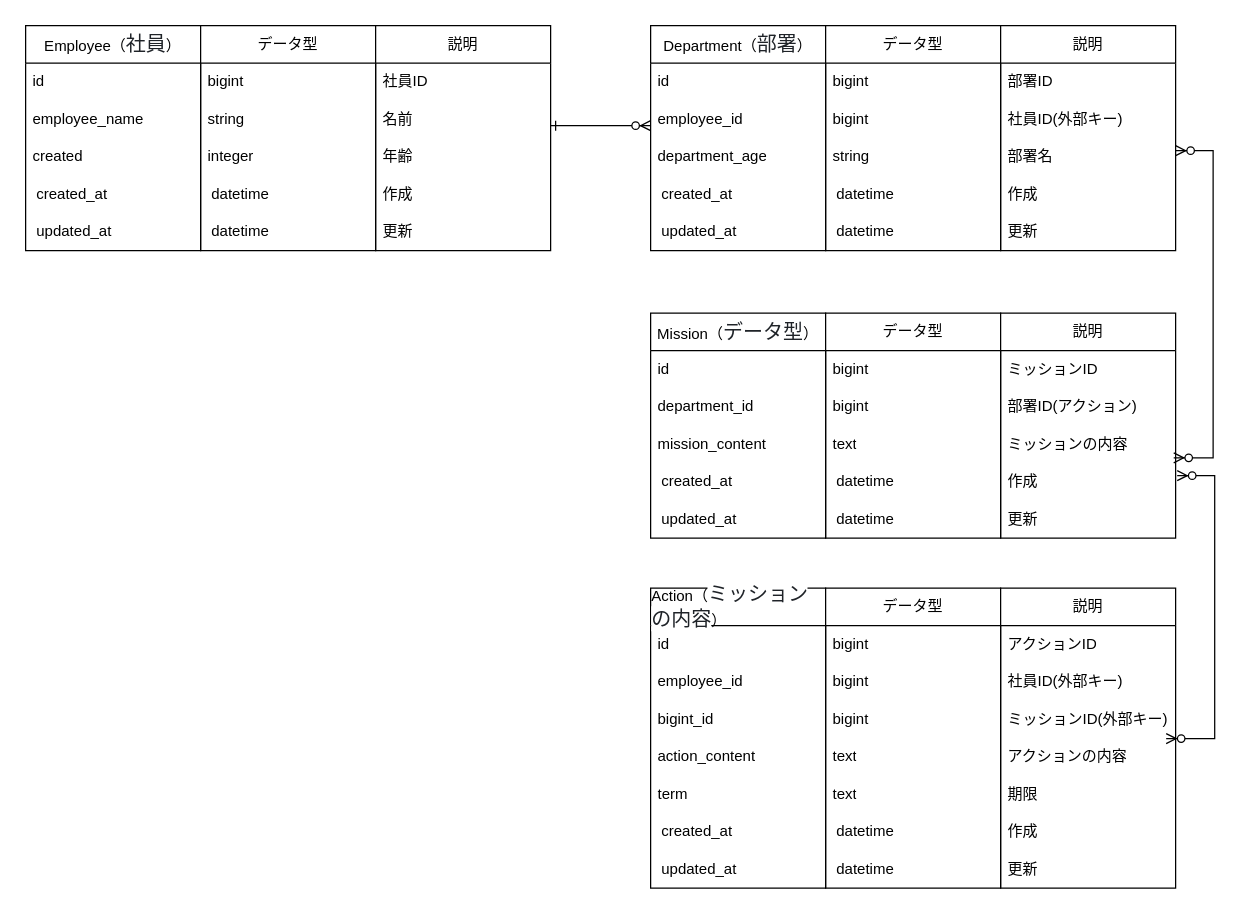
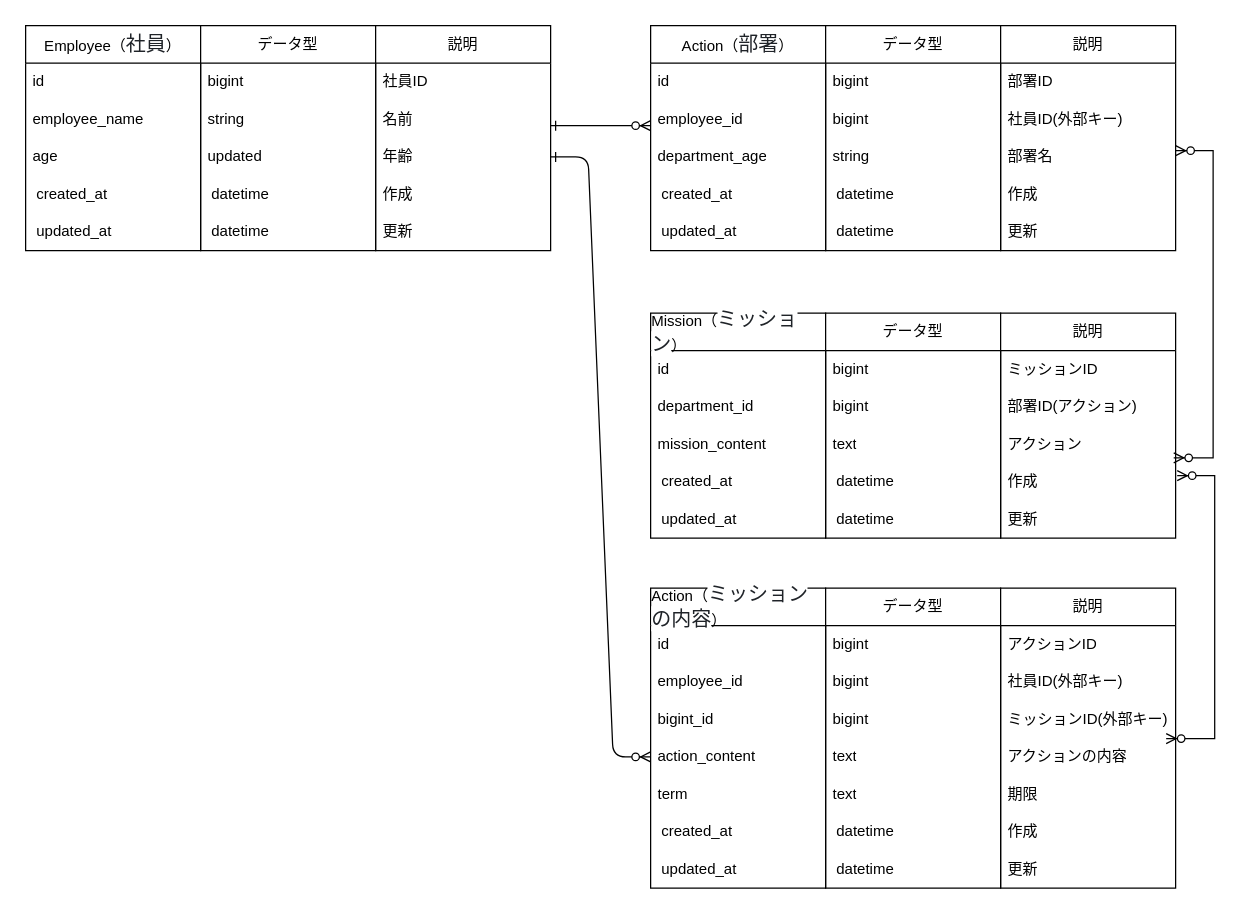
(738, 44) -> (738, 44)
(63, 157) -> (46, 157)
(236, 157) -> (238, 157)
(738, 332) -> (738, 332)
(1068, 444) -> (1046, 444)
none -> (601, 455)
